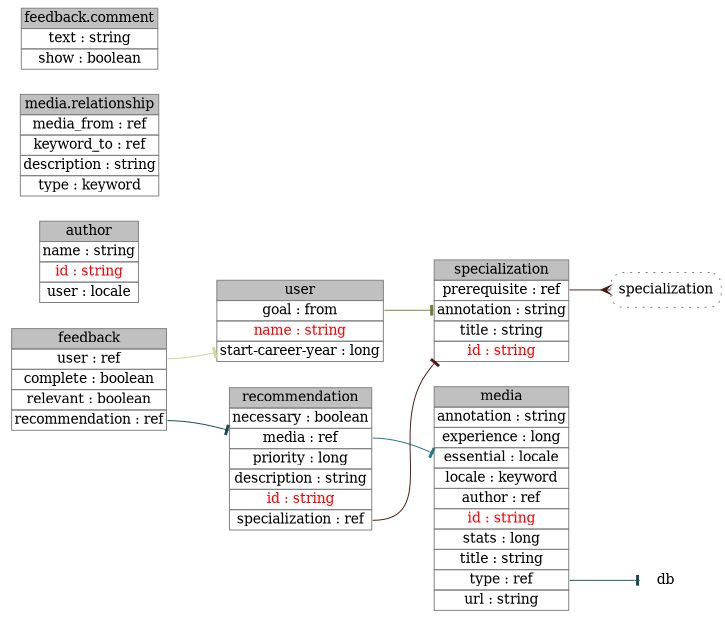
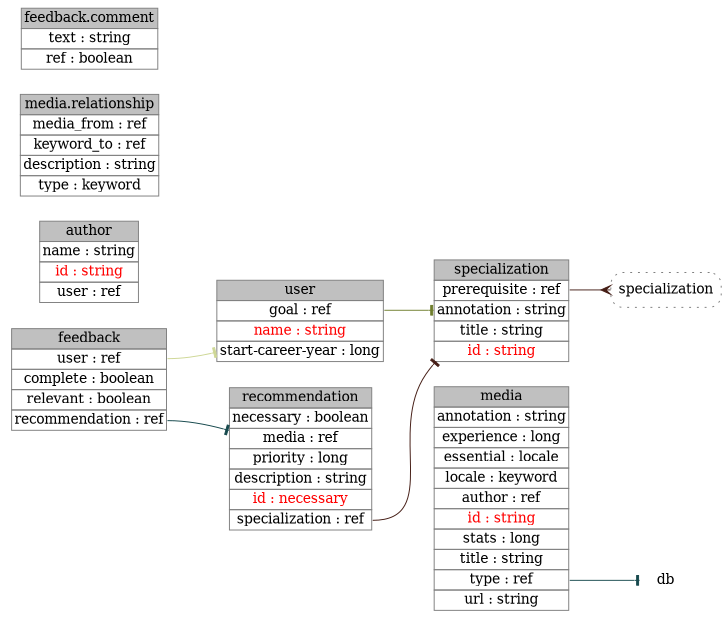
(90, 59) -> (90, 59)
(89, 292) -> (89, 292)
(300, 310) -> (300, 310)
(402, 442) -> none
(301, 499) -> (301, 499)
